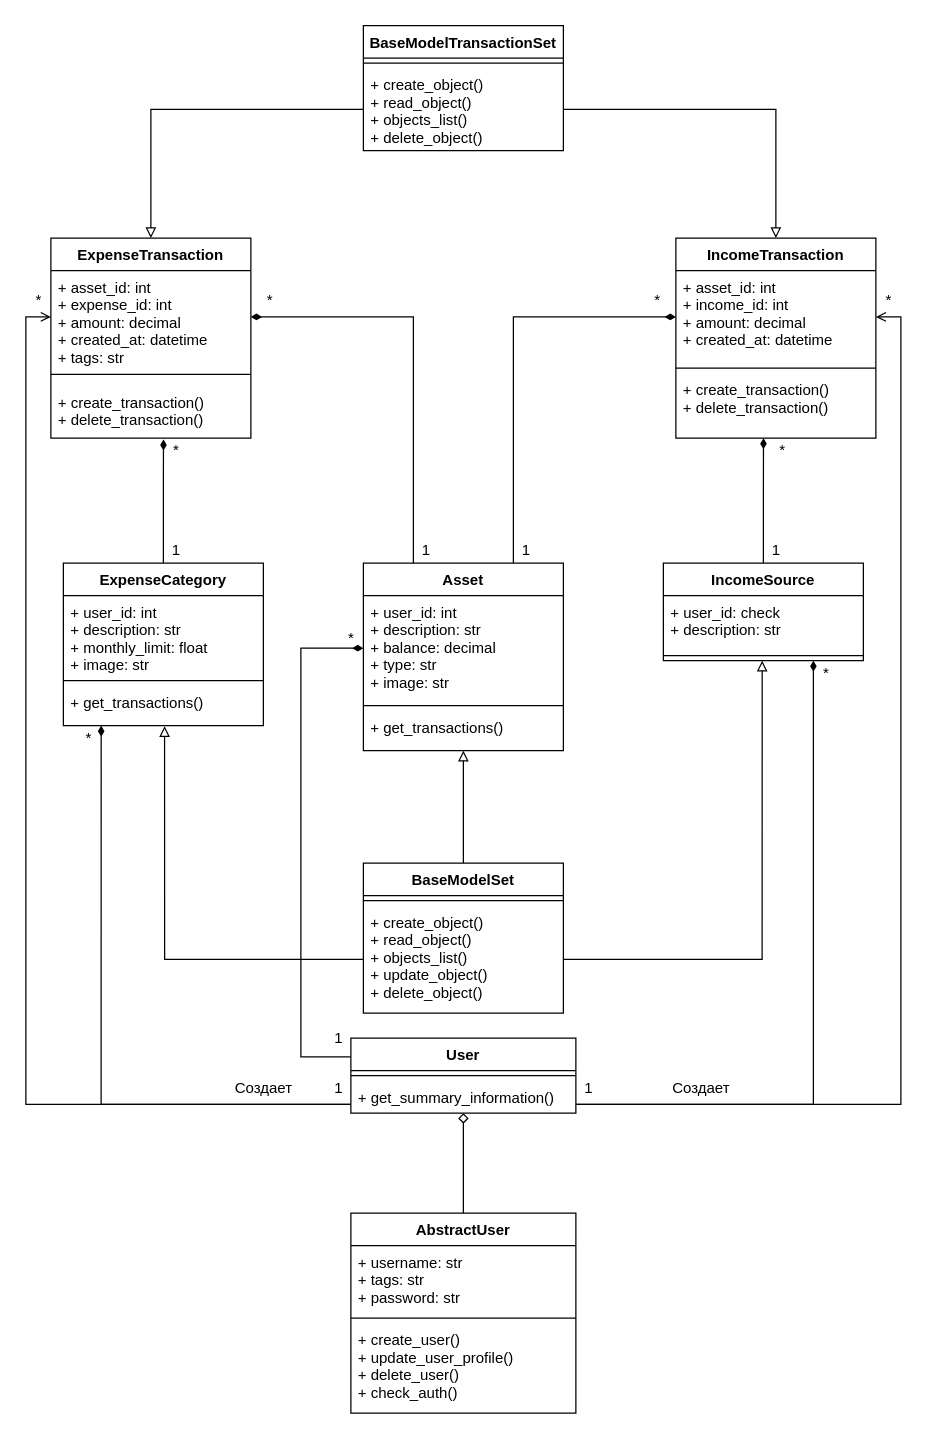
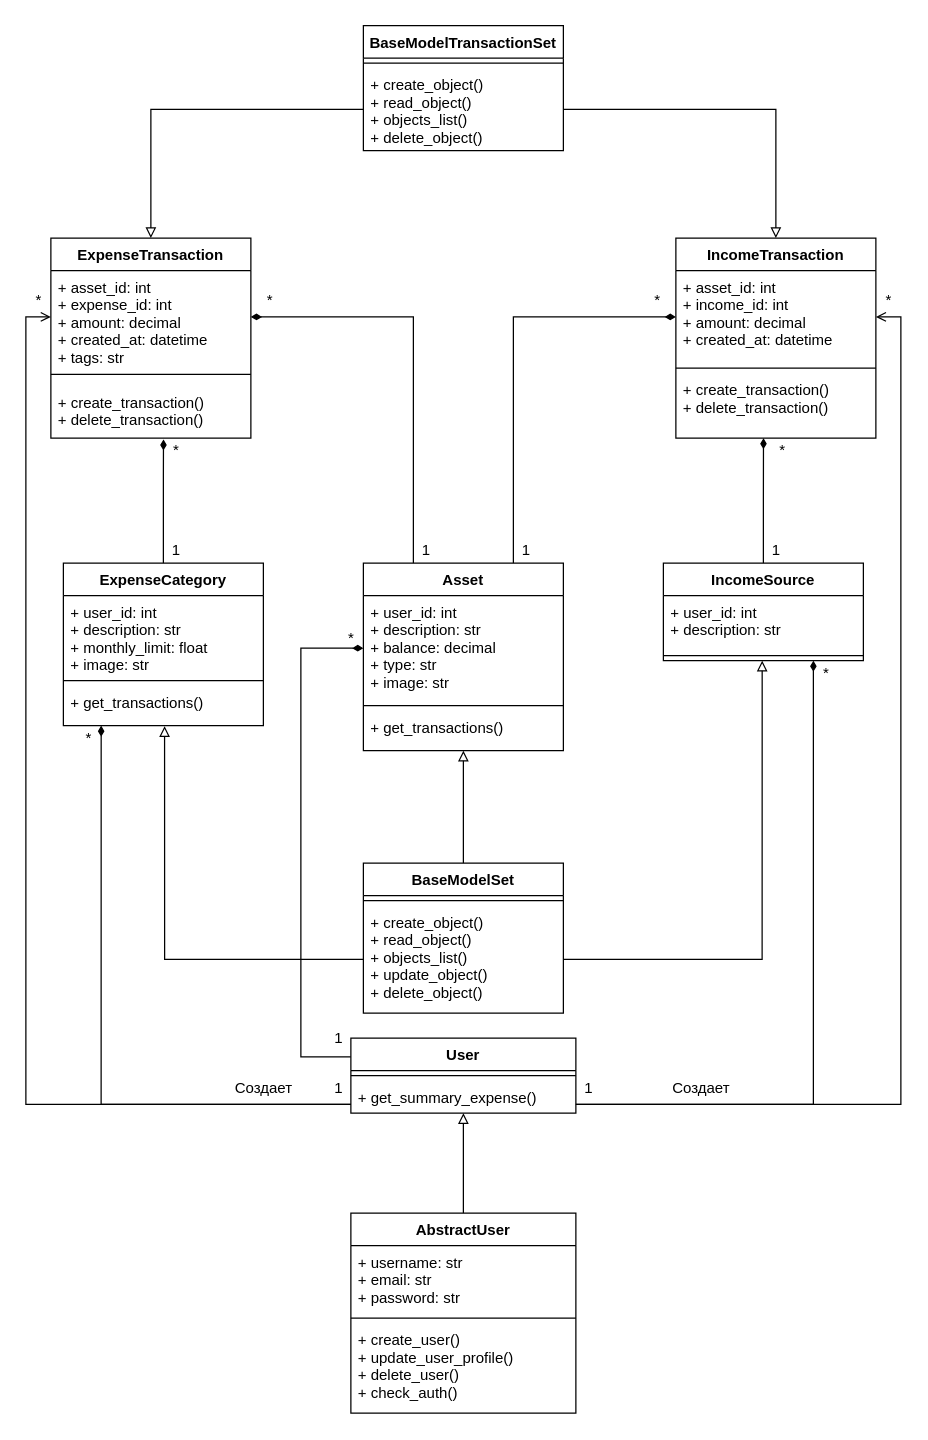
(729, 613) -> (719, 613)
(465, 1098) -> (452, 1098)
(463, 1124) -> (463, 1124)
(415, 1263) -> (415, 1263)
